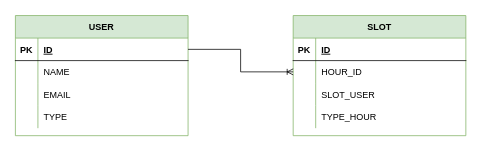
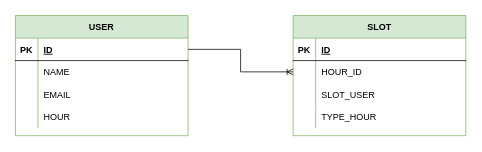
(54, 117) -> (54, 117)
